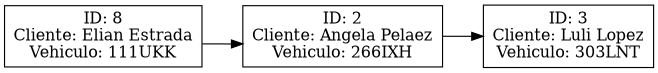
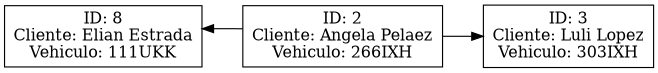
(568, 36) -> (568, 36)
(217, 44) -> (228, 29)
